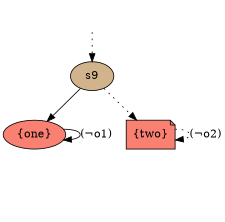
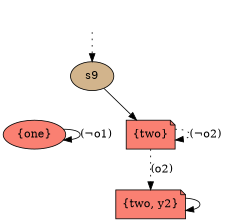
(117, 101) -> (117, 101)
(67, 102) -> none
none -> (151, 204)
